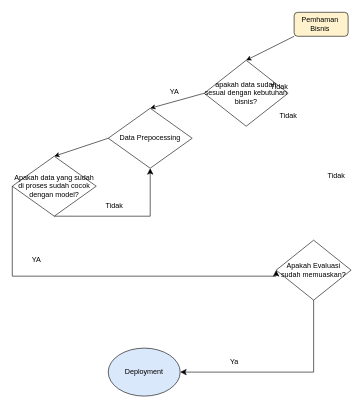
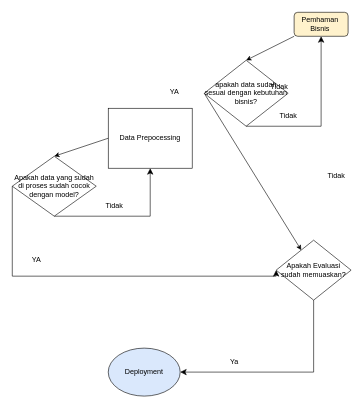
none -> (321, 42)
(179, 100) -> (252, 170)
(150, 138) -> (150, 138)
